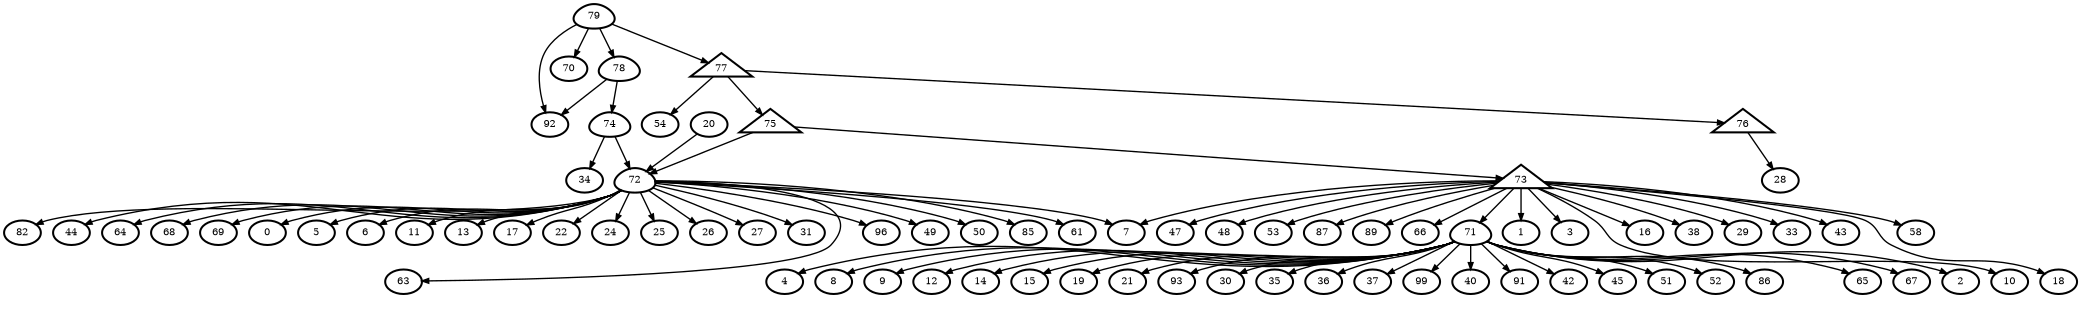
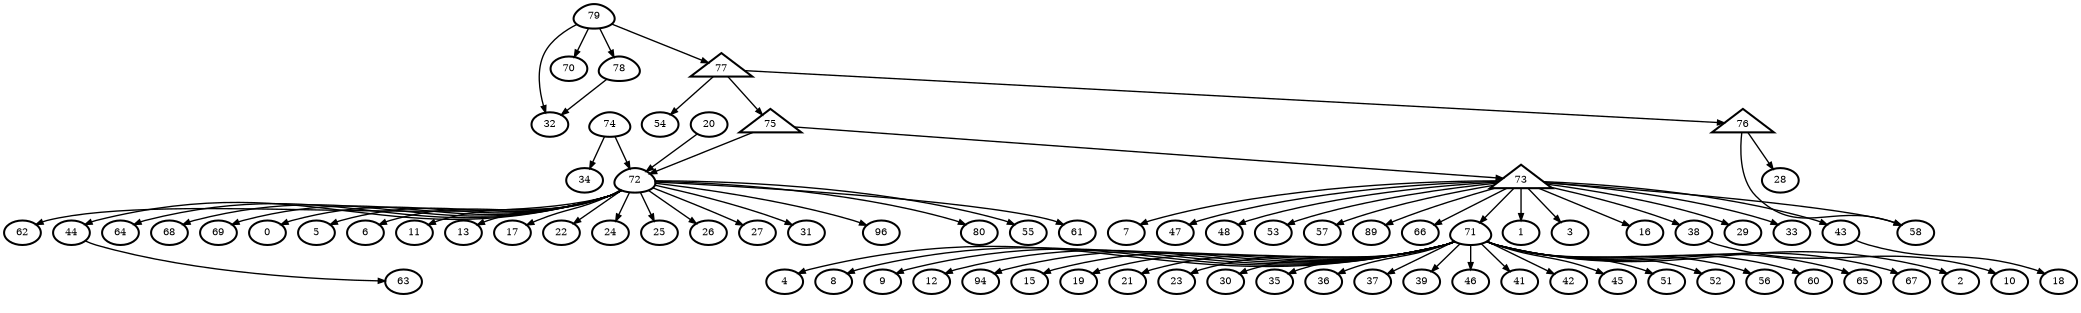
(615, 93) -> none
(550, 125) -> (550, 125)
(938, 198) -> none
none -> (1821, 217)
(1861, 219) -> (1947, 256)
(22, 233) -> (22, 233)
(930, 233) -> none
(979, 233) -> (979, 233)
(1028, 233) -> (1028, 233)
(1322, 233) -> (1322, 233)
(1754, 262) -> (1898, 257)
(742, 266) -> (230, 271)
(981, 282) -> (981, 282)
(1177, 282) -> (1177, 282)
(1422, 282) -> (1422, 282)
(1471, 282) -> (1471, 282)
(1520, 282) -> (1520, 282)
(1765, 282) -> (1765, 282)
none -> (1814, 282)
